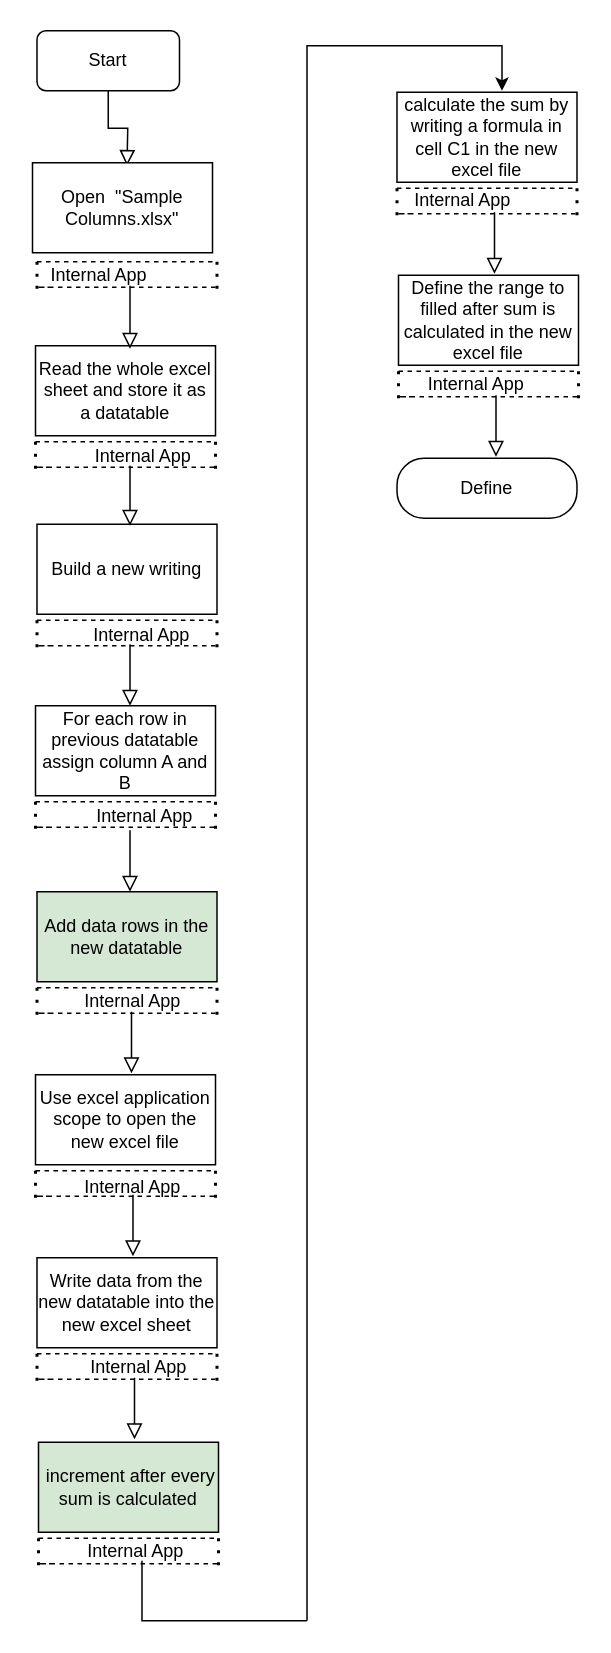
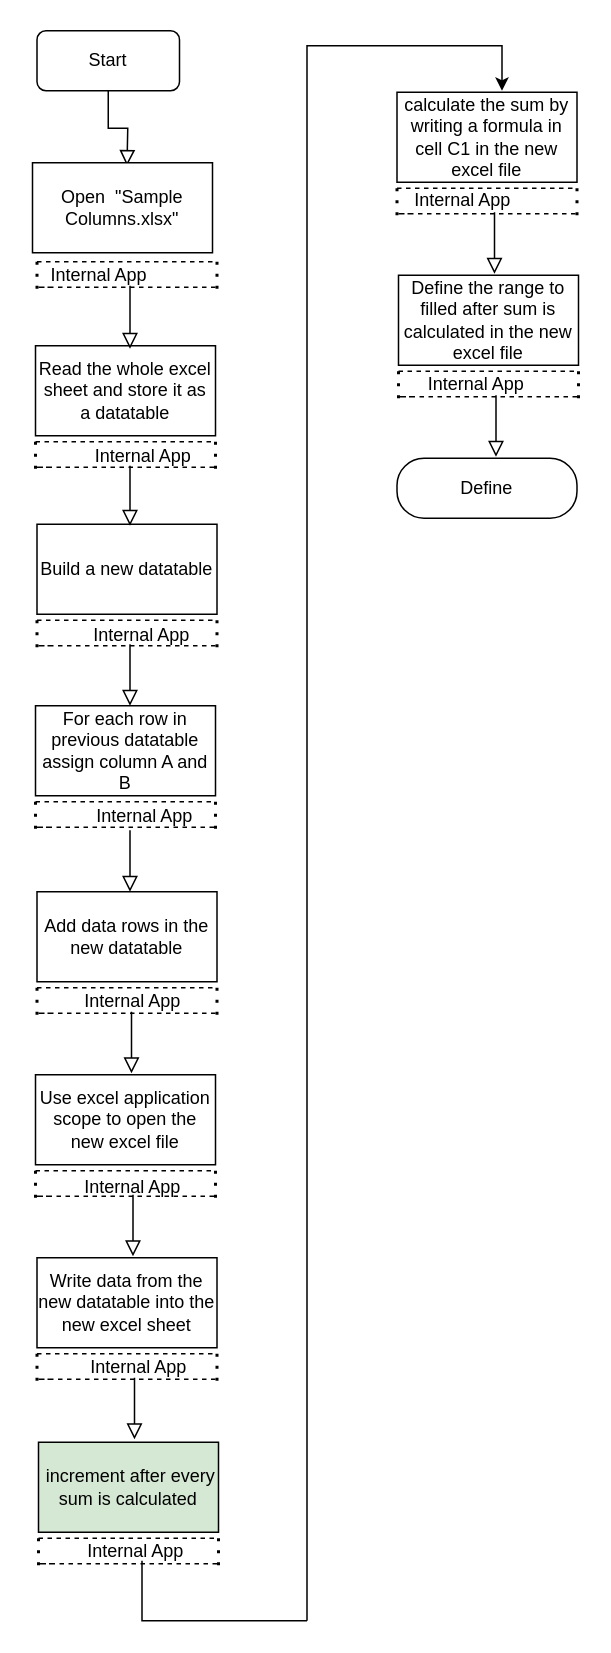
(127, 569) -> (127, 569)
(127, 937) -> (127, 937)
